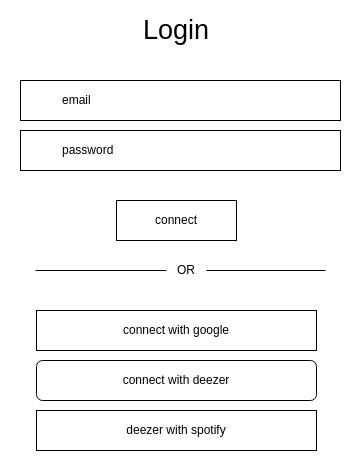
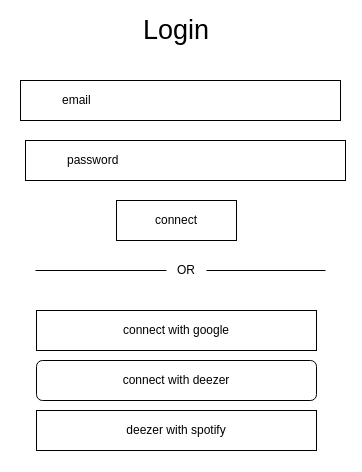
(181, 151) -> (186, 161)
